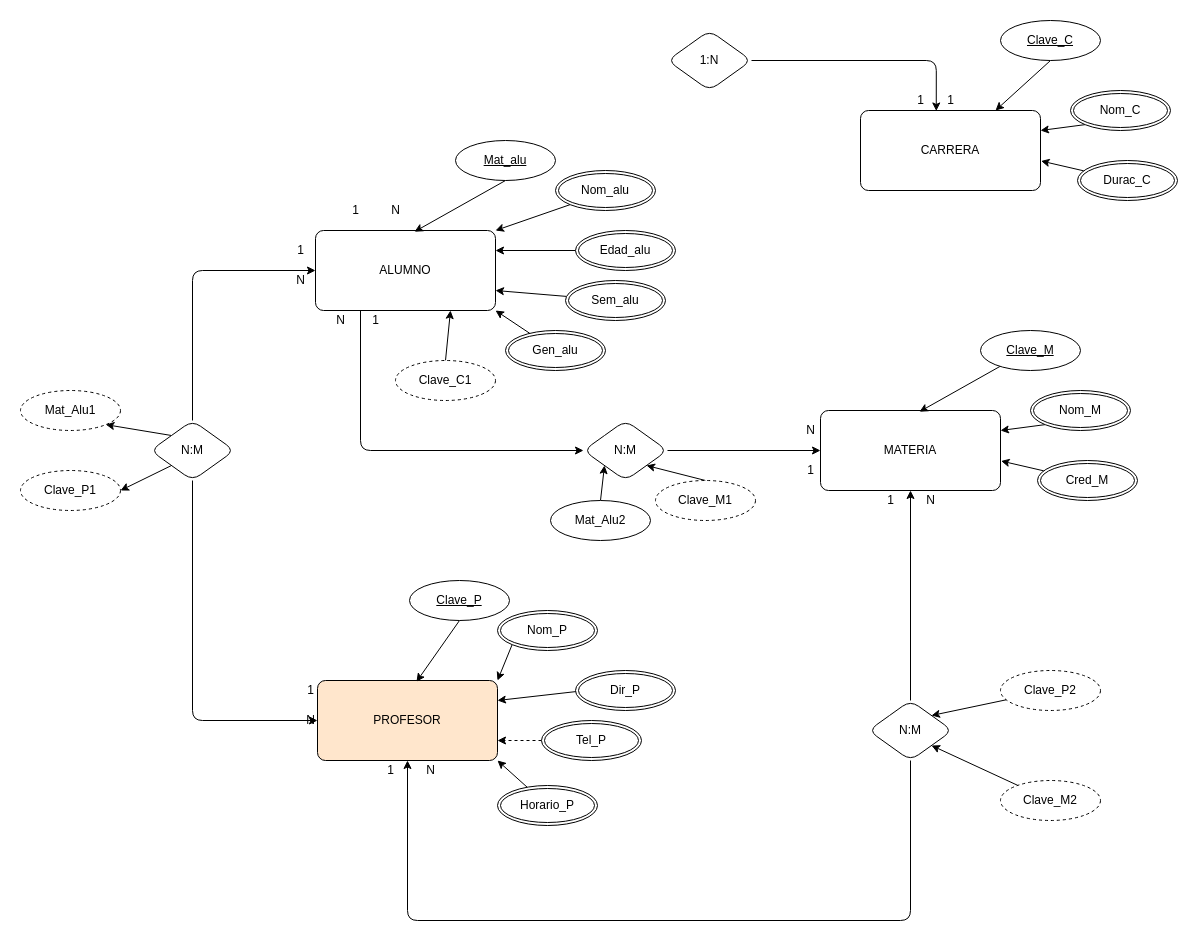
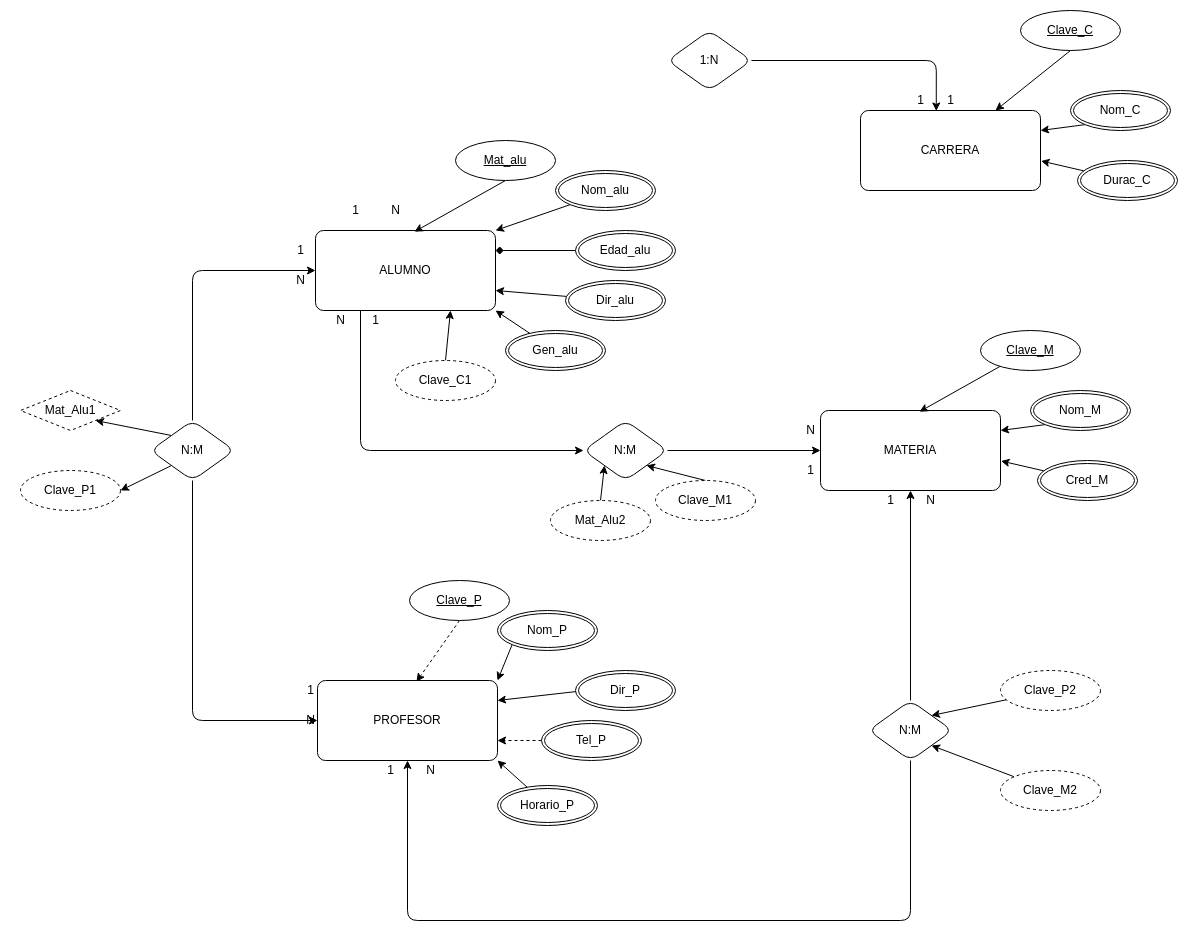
(1051, 41) -> (1071, 31)
(503, 251) -> (504, 251)
(616, 301) -> (616, 301)
(71, 411) -> (71, 411)
(601, 521) -> (601, 521)
(440, 648) -> (440, 648)
(408, 721) -> (408, 721)
(1051, 801) -> (1051, 791)
